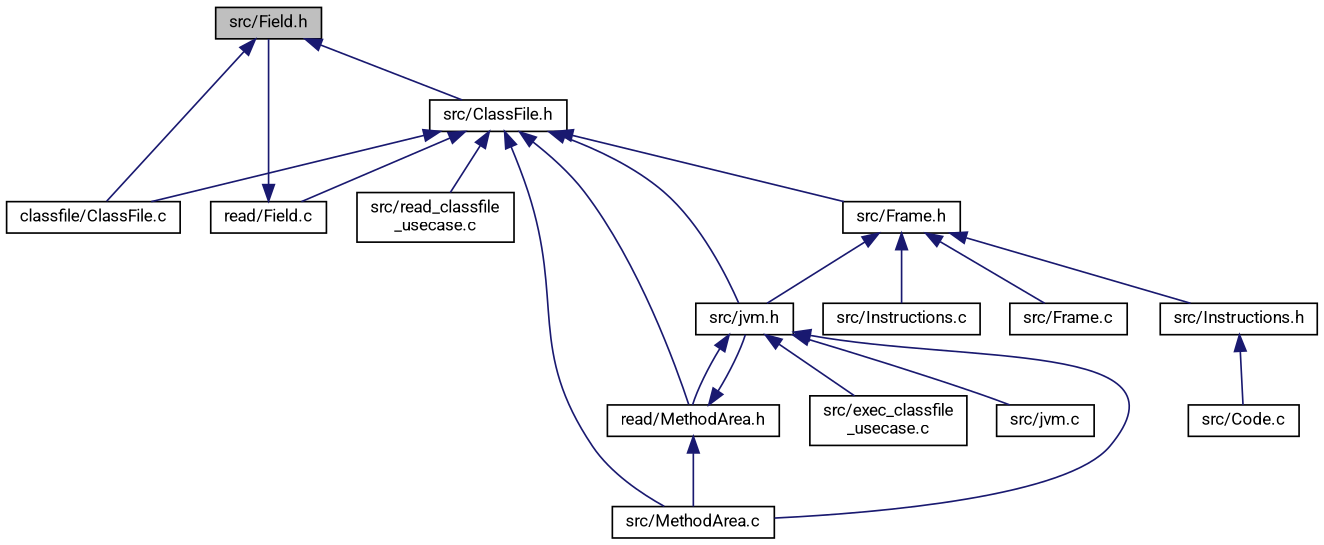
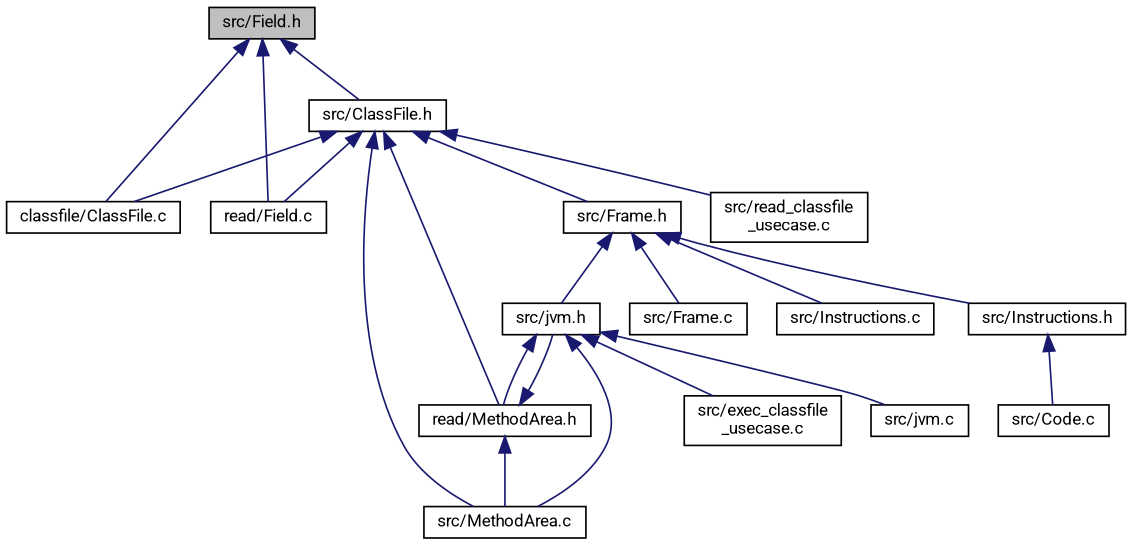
(269, 112) -> (266, 129)
(671, 199) -> none
